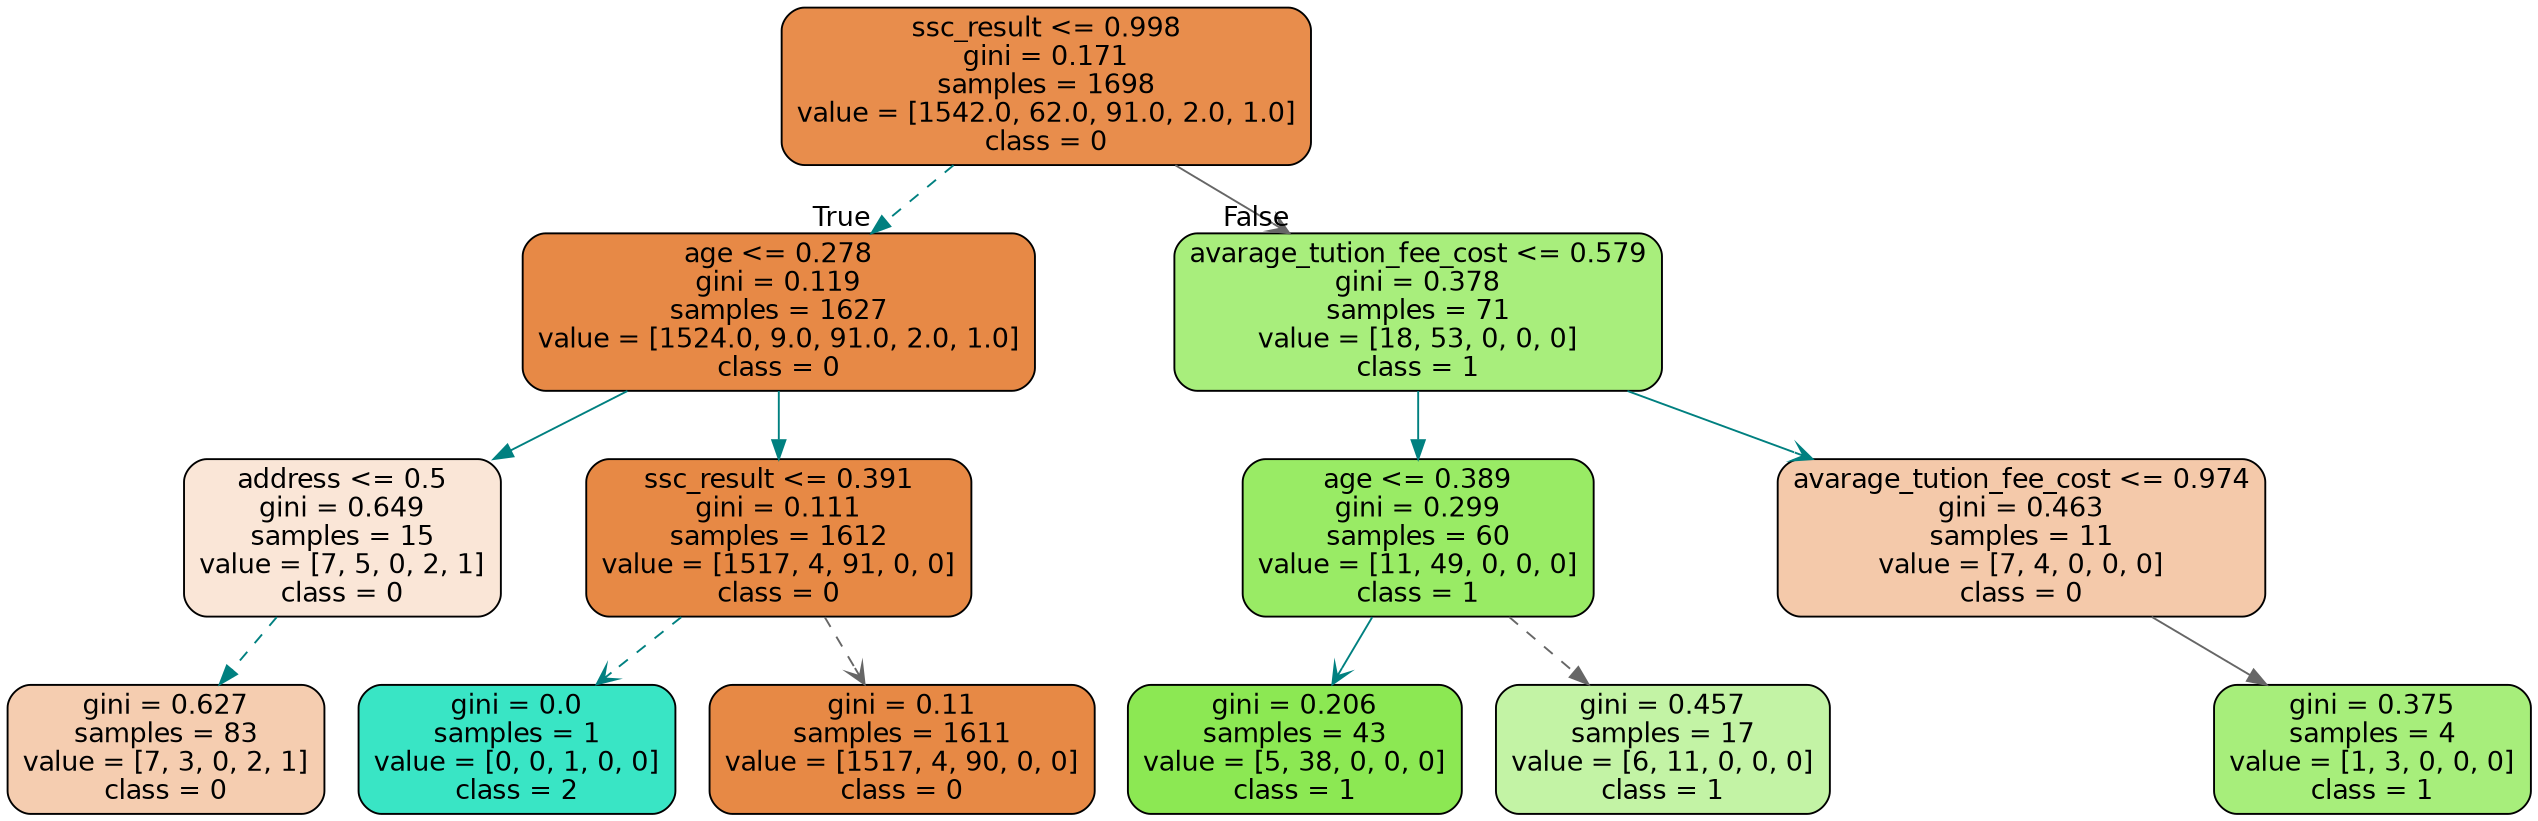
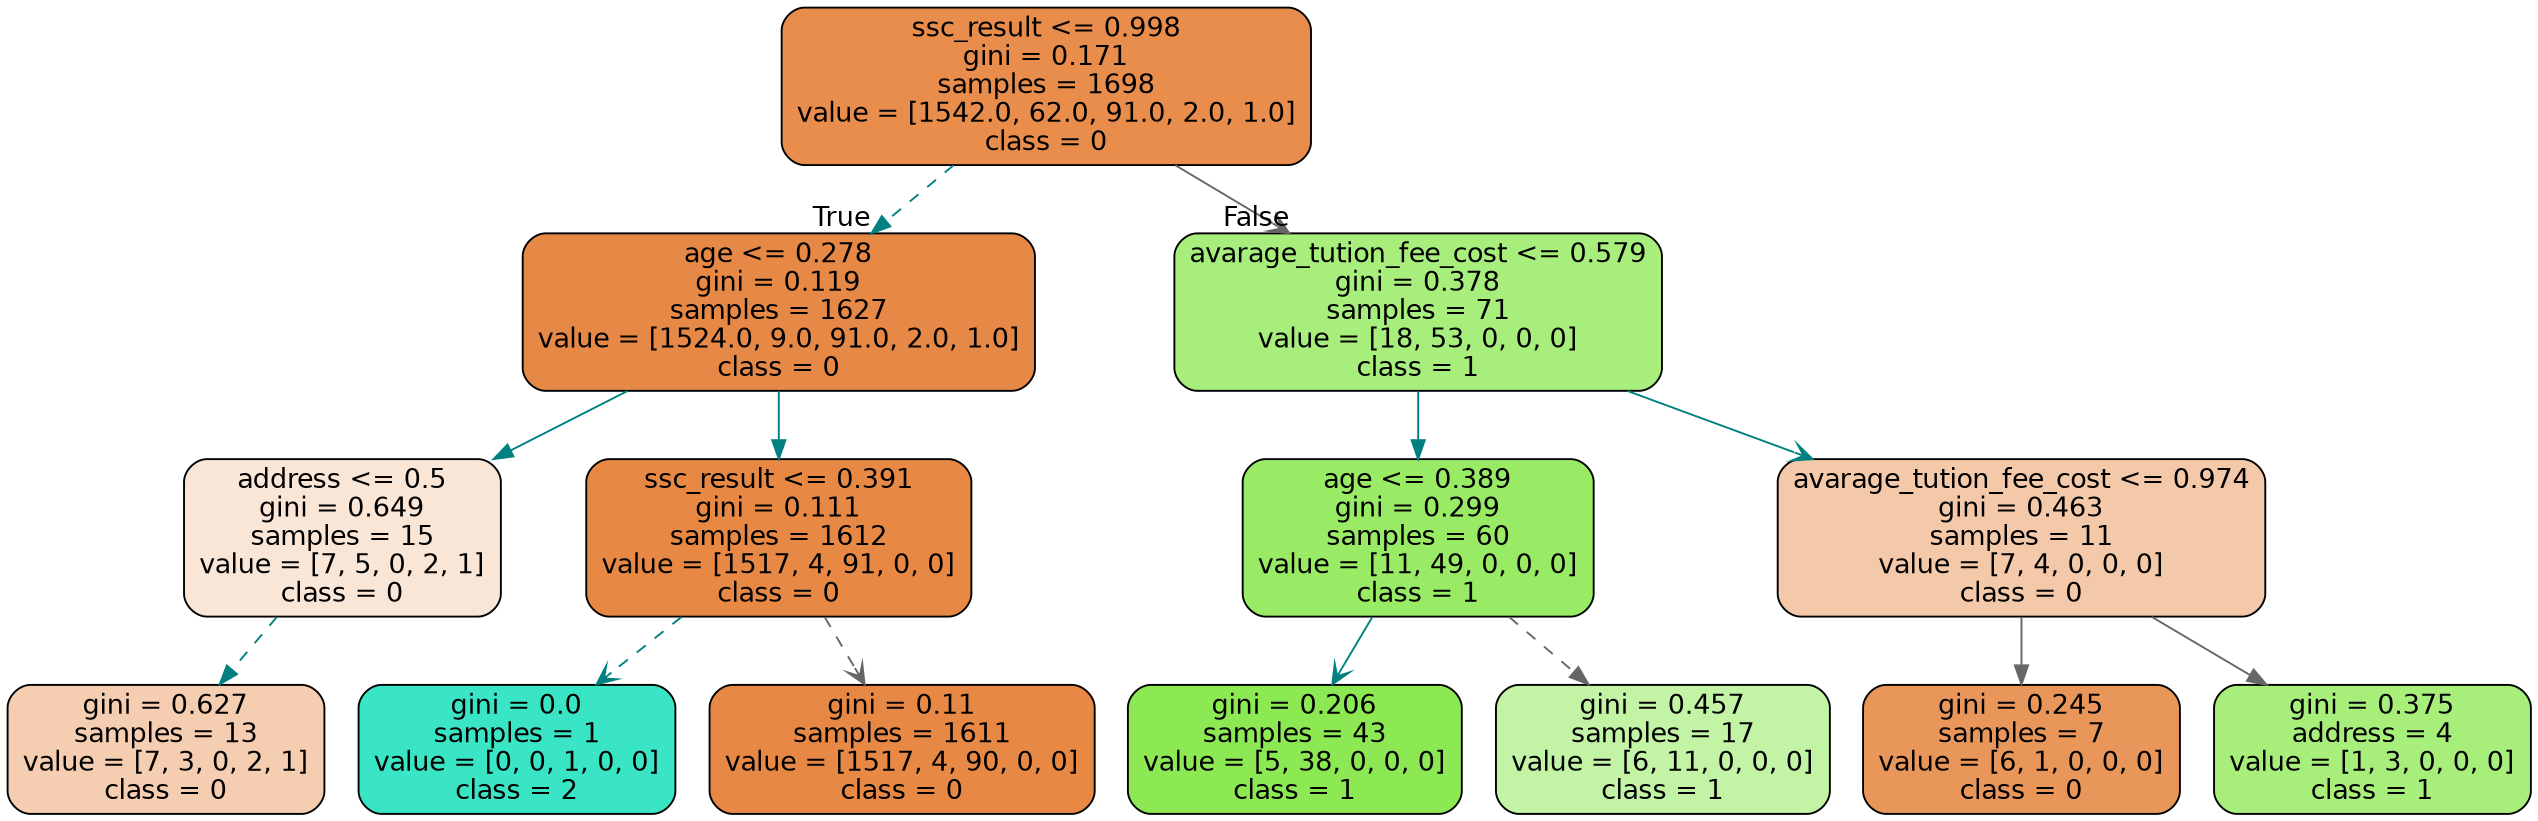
(166, 749) -> (166, 749)
none -> (2021, 749)
(2372, 749) -> (2372, 749)
